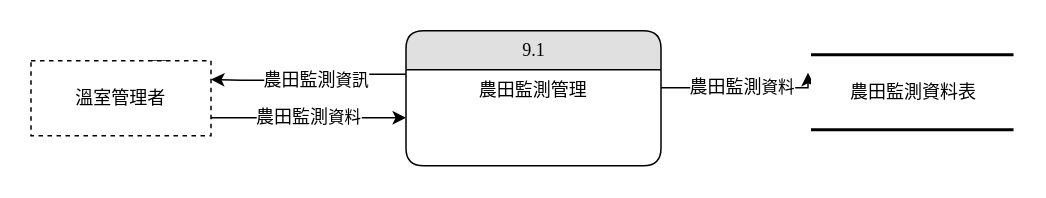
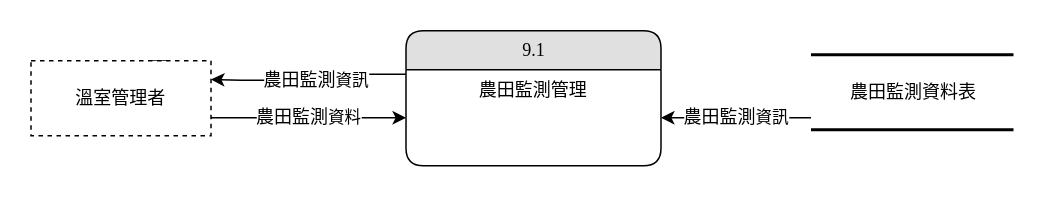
(737, 88) -> none
none -> (741, 118)
